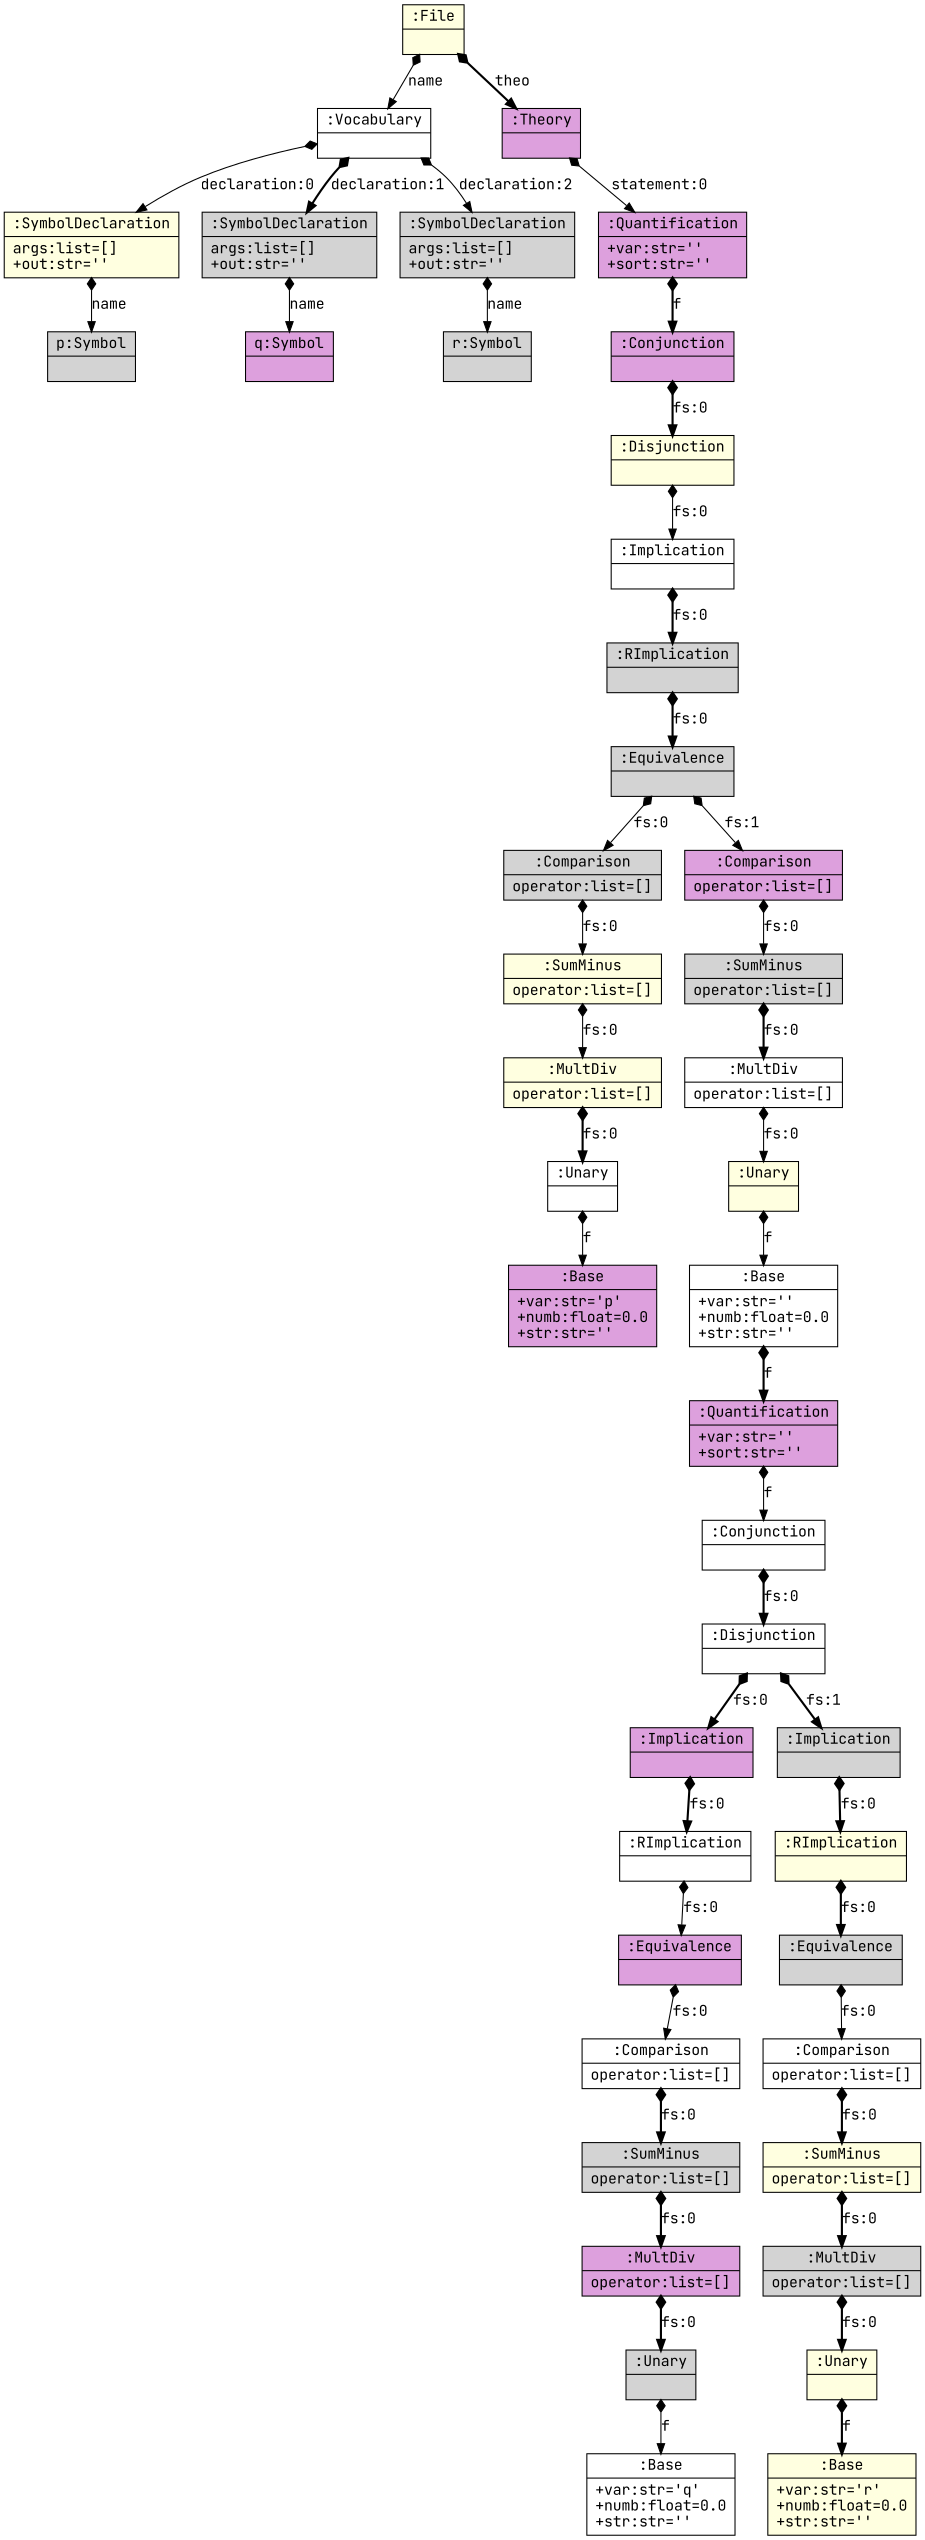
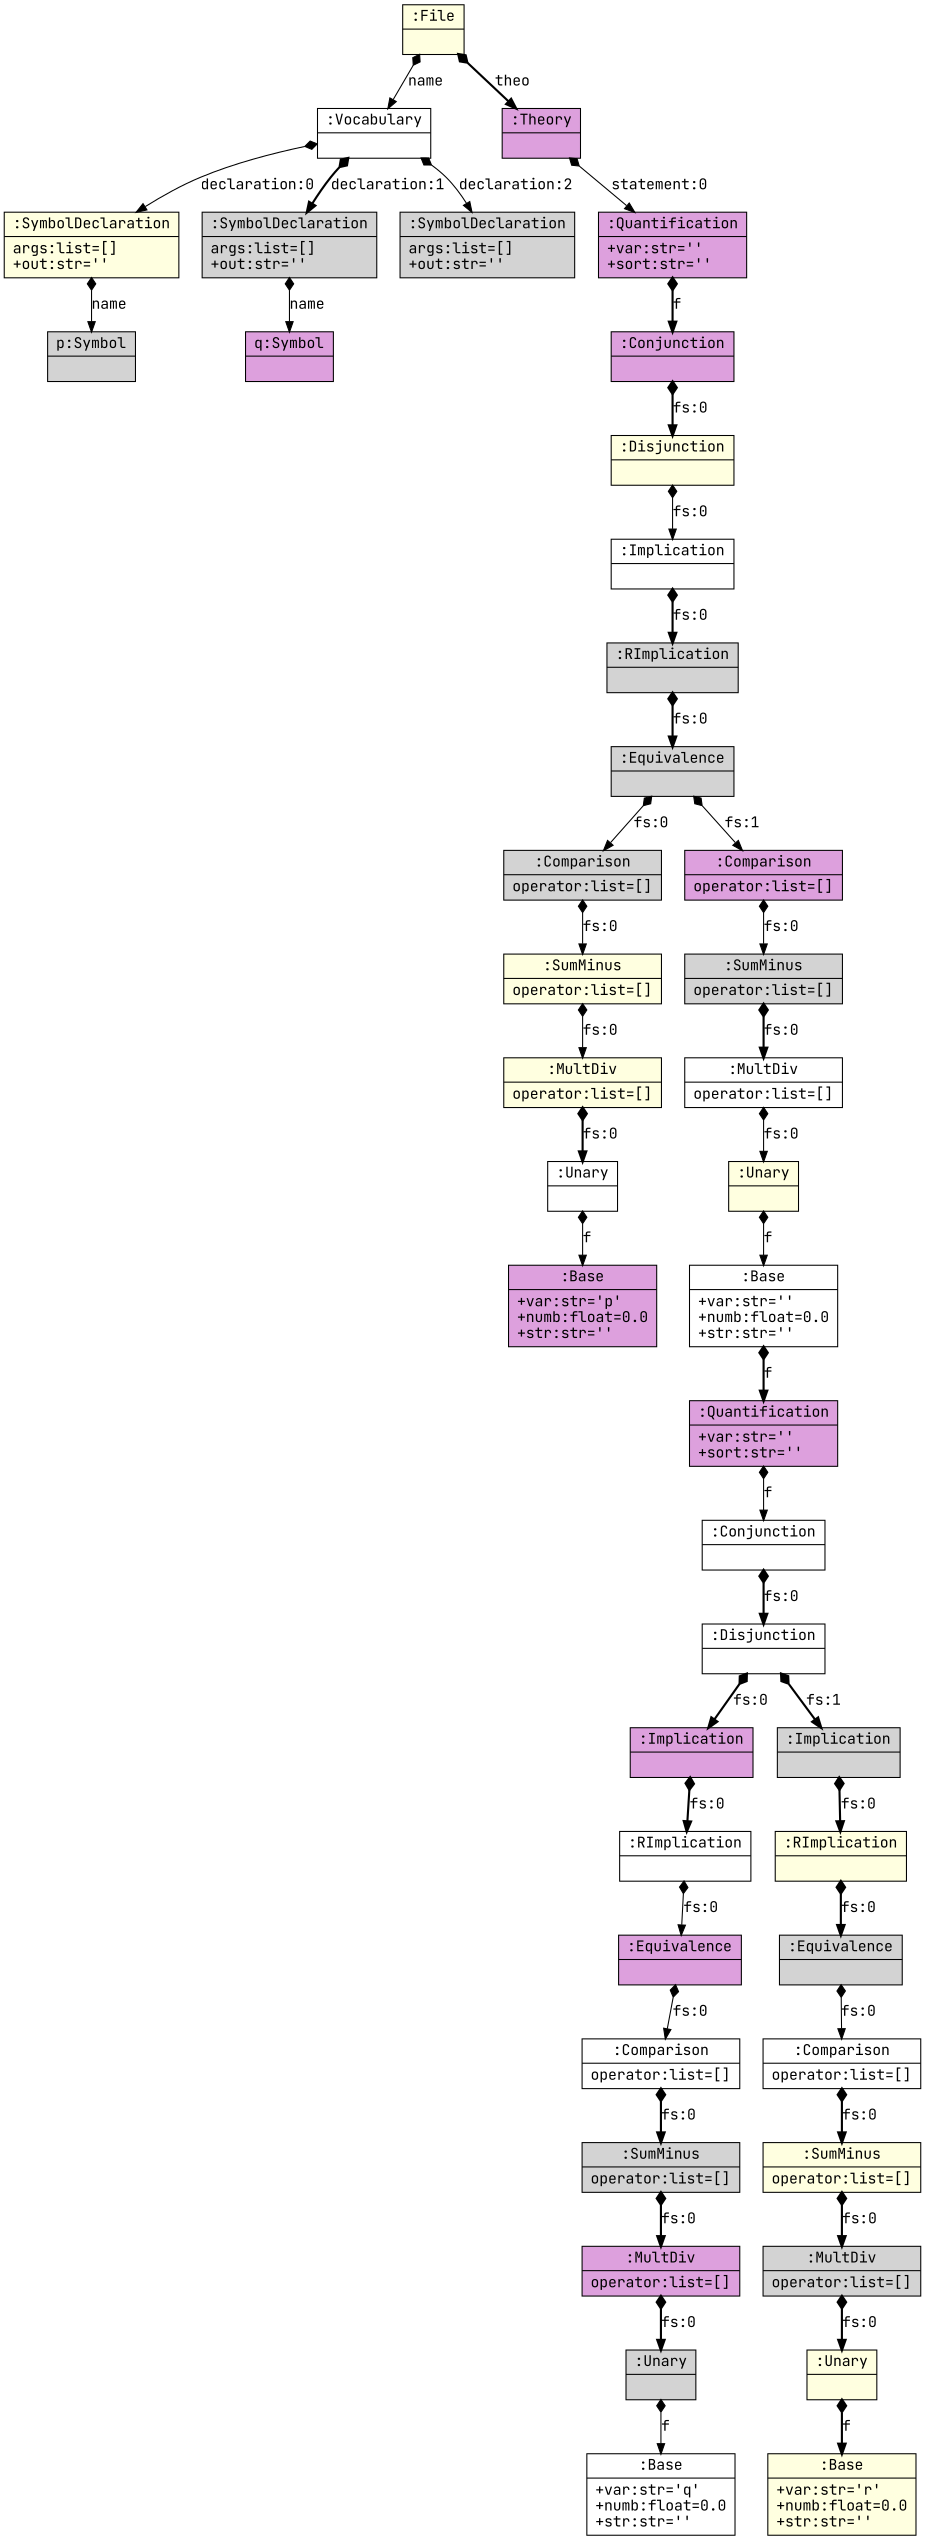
(487, 357) -> none
